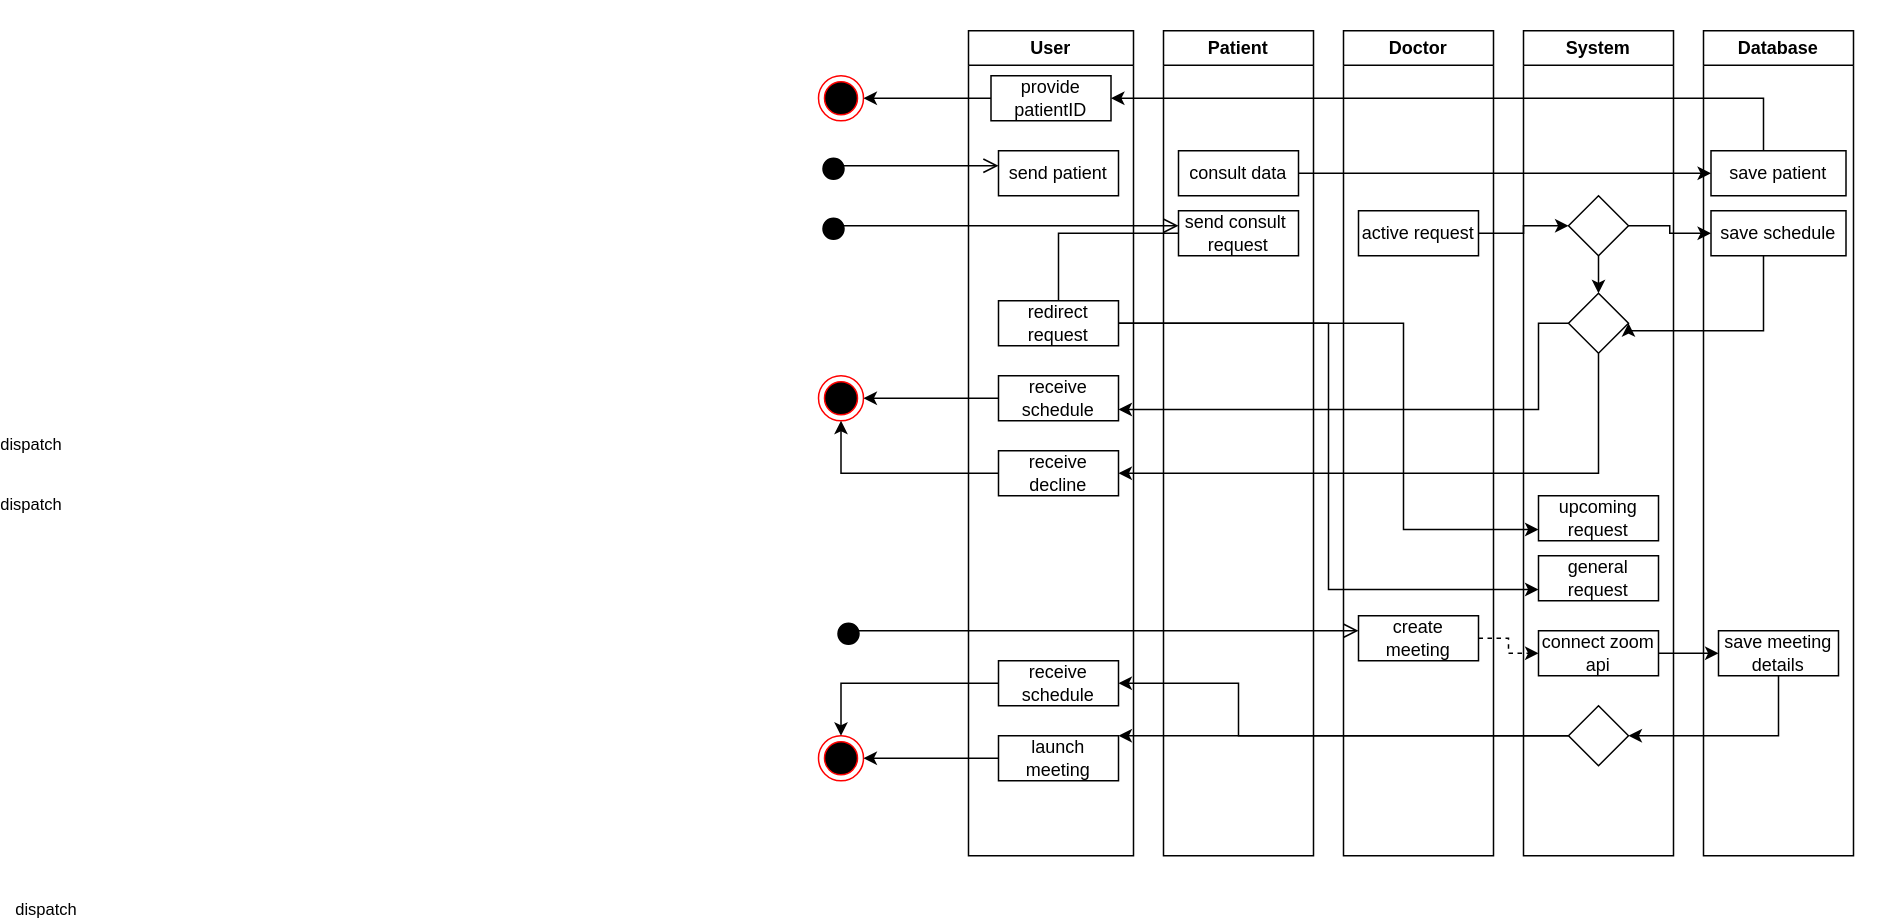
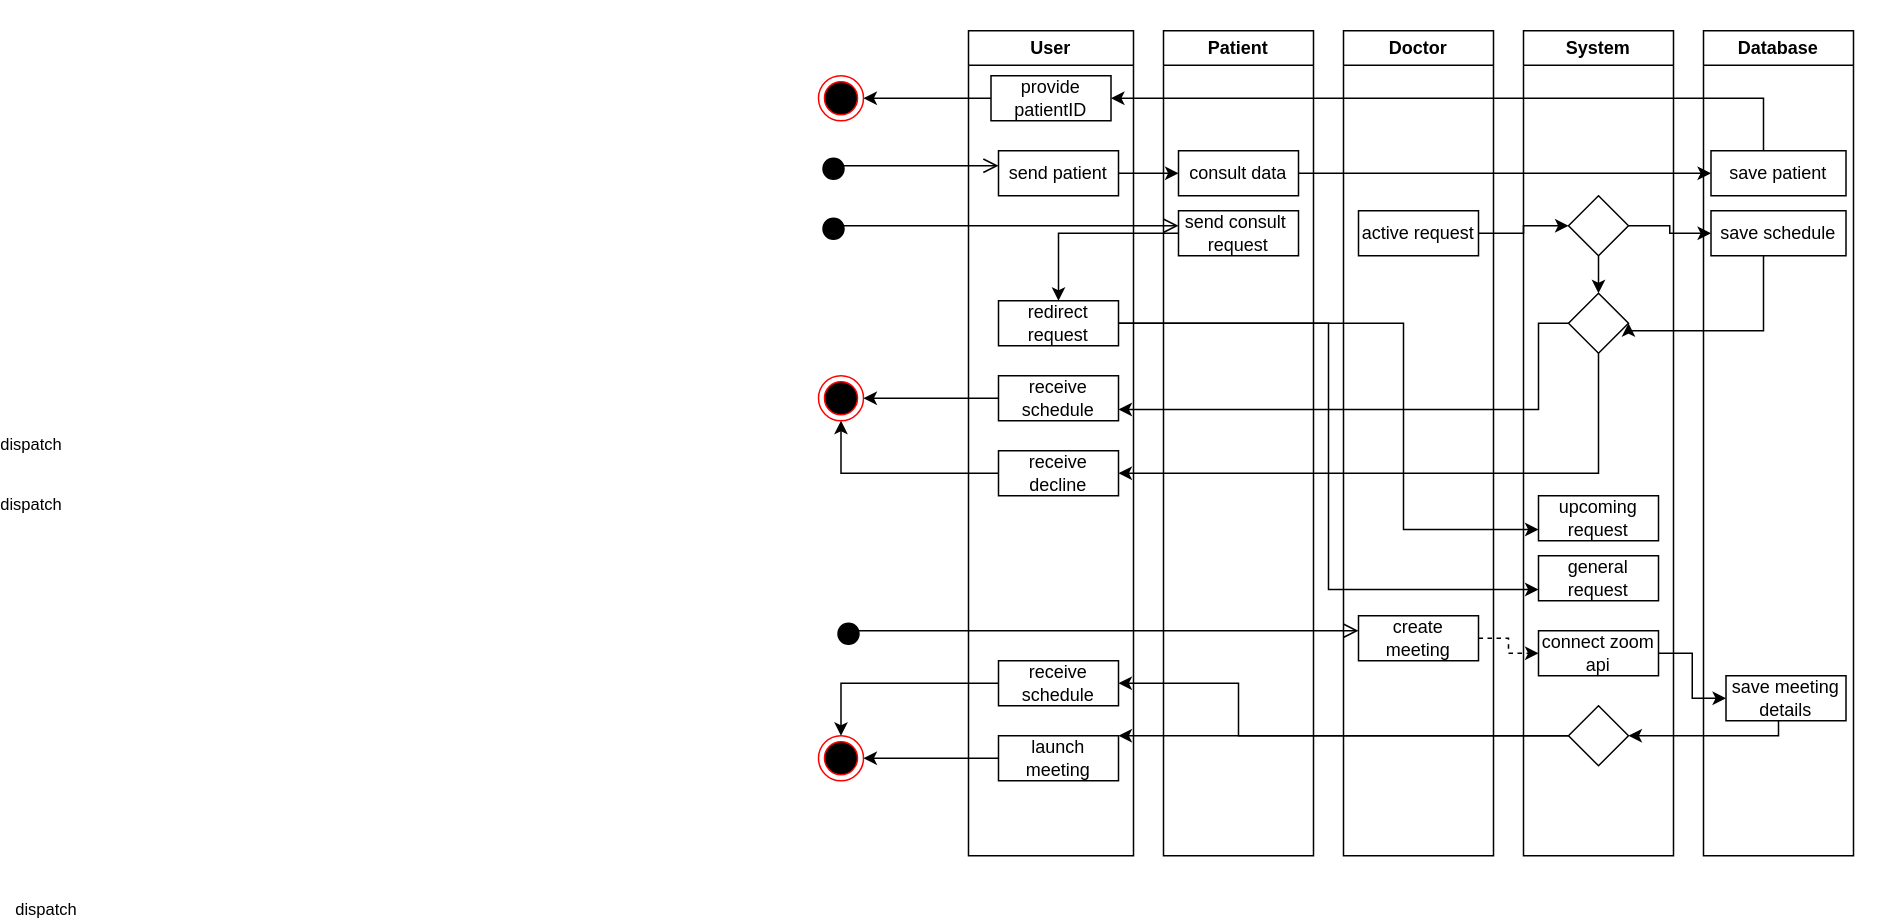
none -> (1143, 173)
(1058, 293) -> (1058, 289)
(1778, 653) -> (1786, 698)
